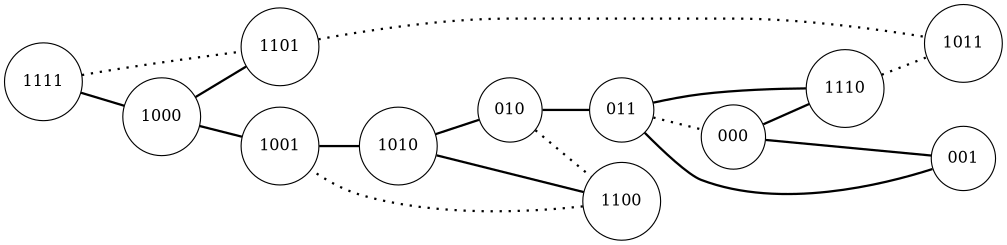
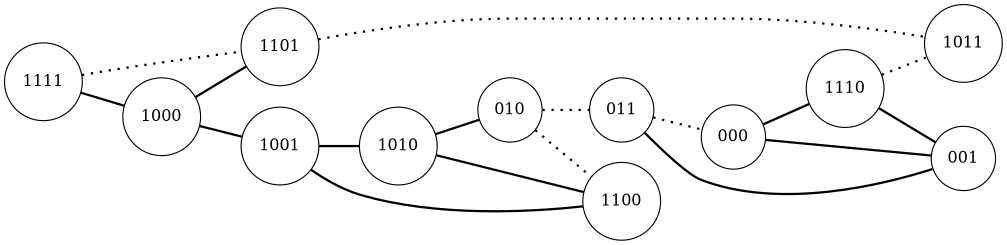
(729, 91) -> (907, 125)
(566, 110) -> (566, 110)
(443, 209) -> (443, 209)
